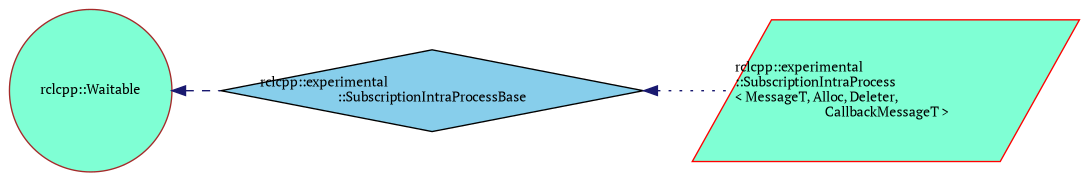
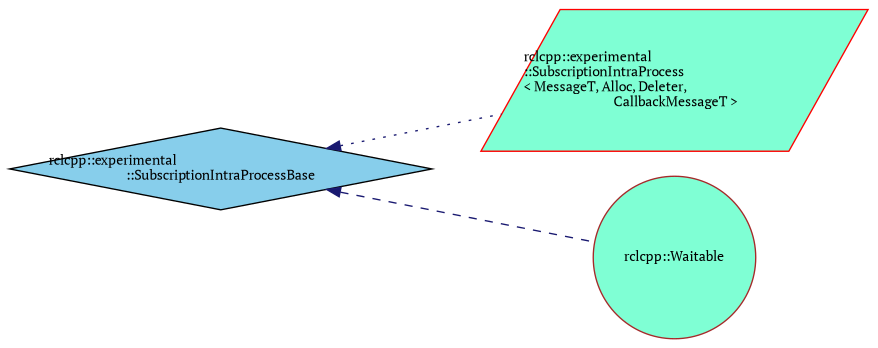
(203, 91) -> (468, 217)
